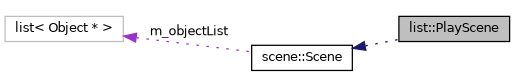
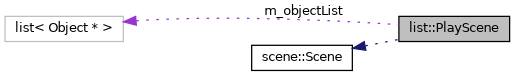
(194, 45) -> (267, 19)
